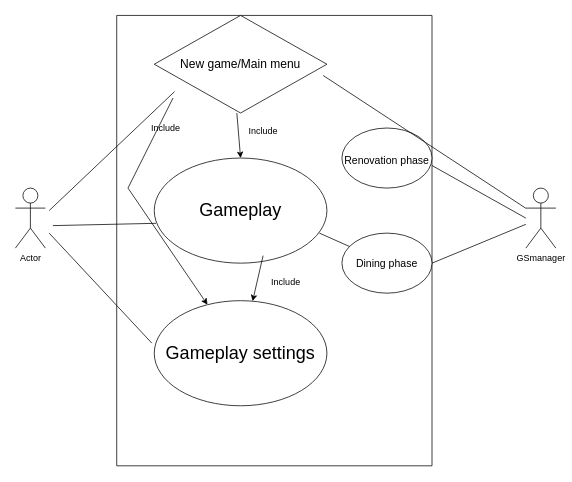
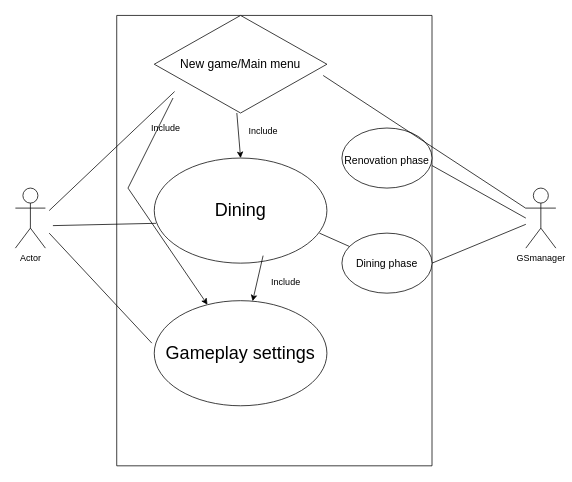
(240, 210) -> (240, 210)
